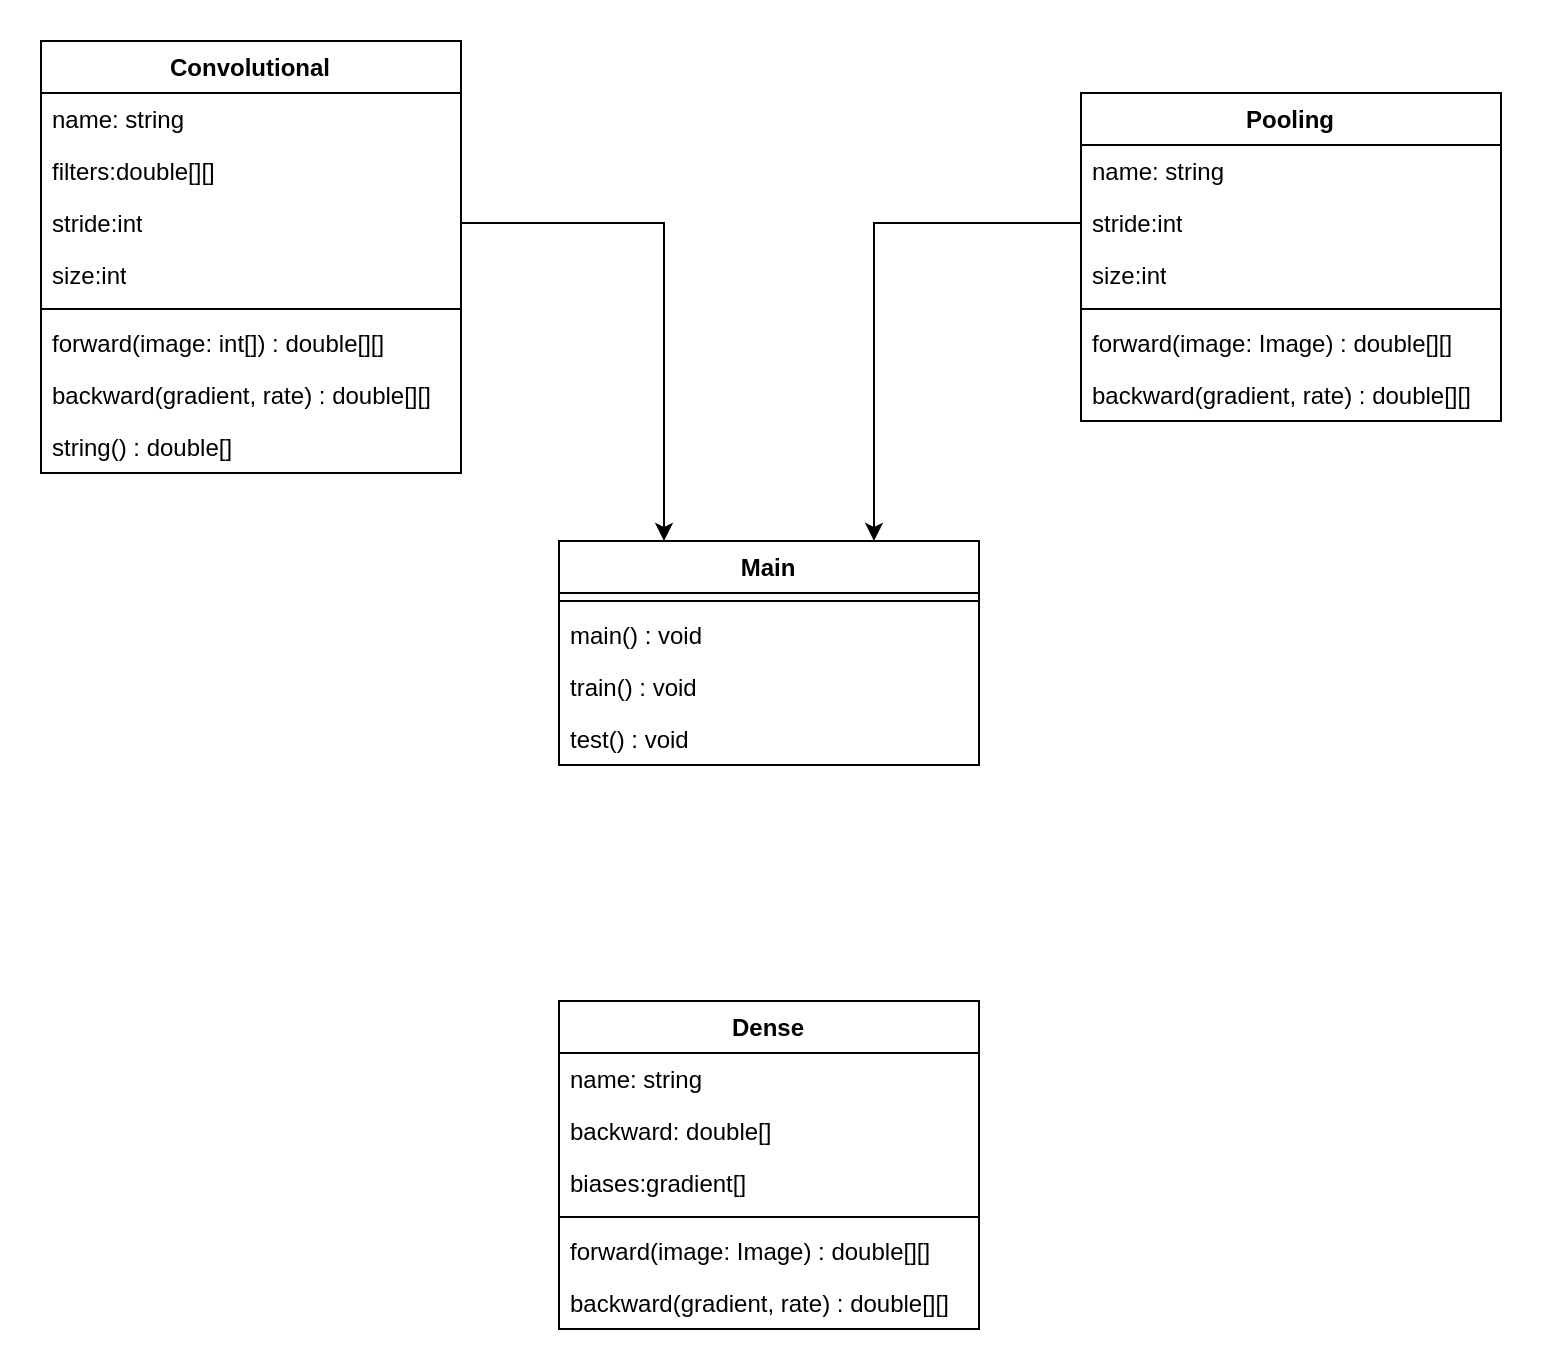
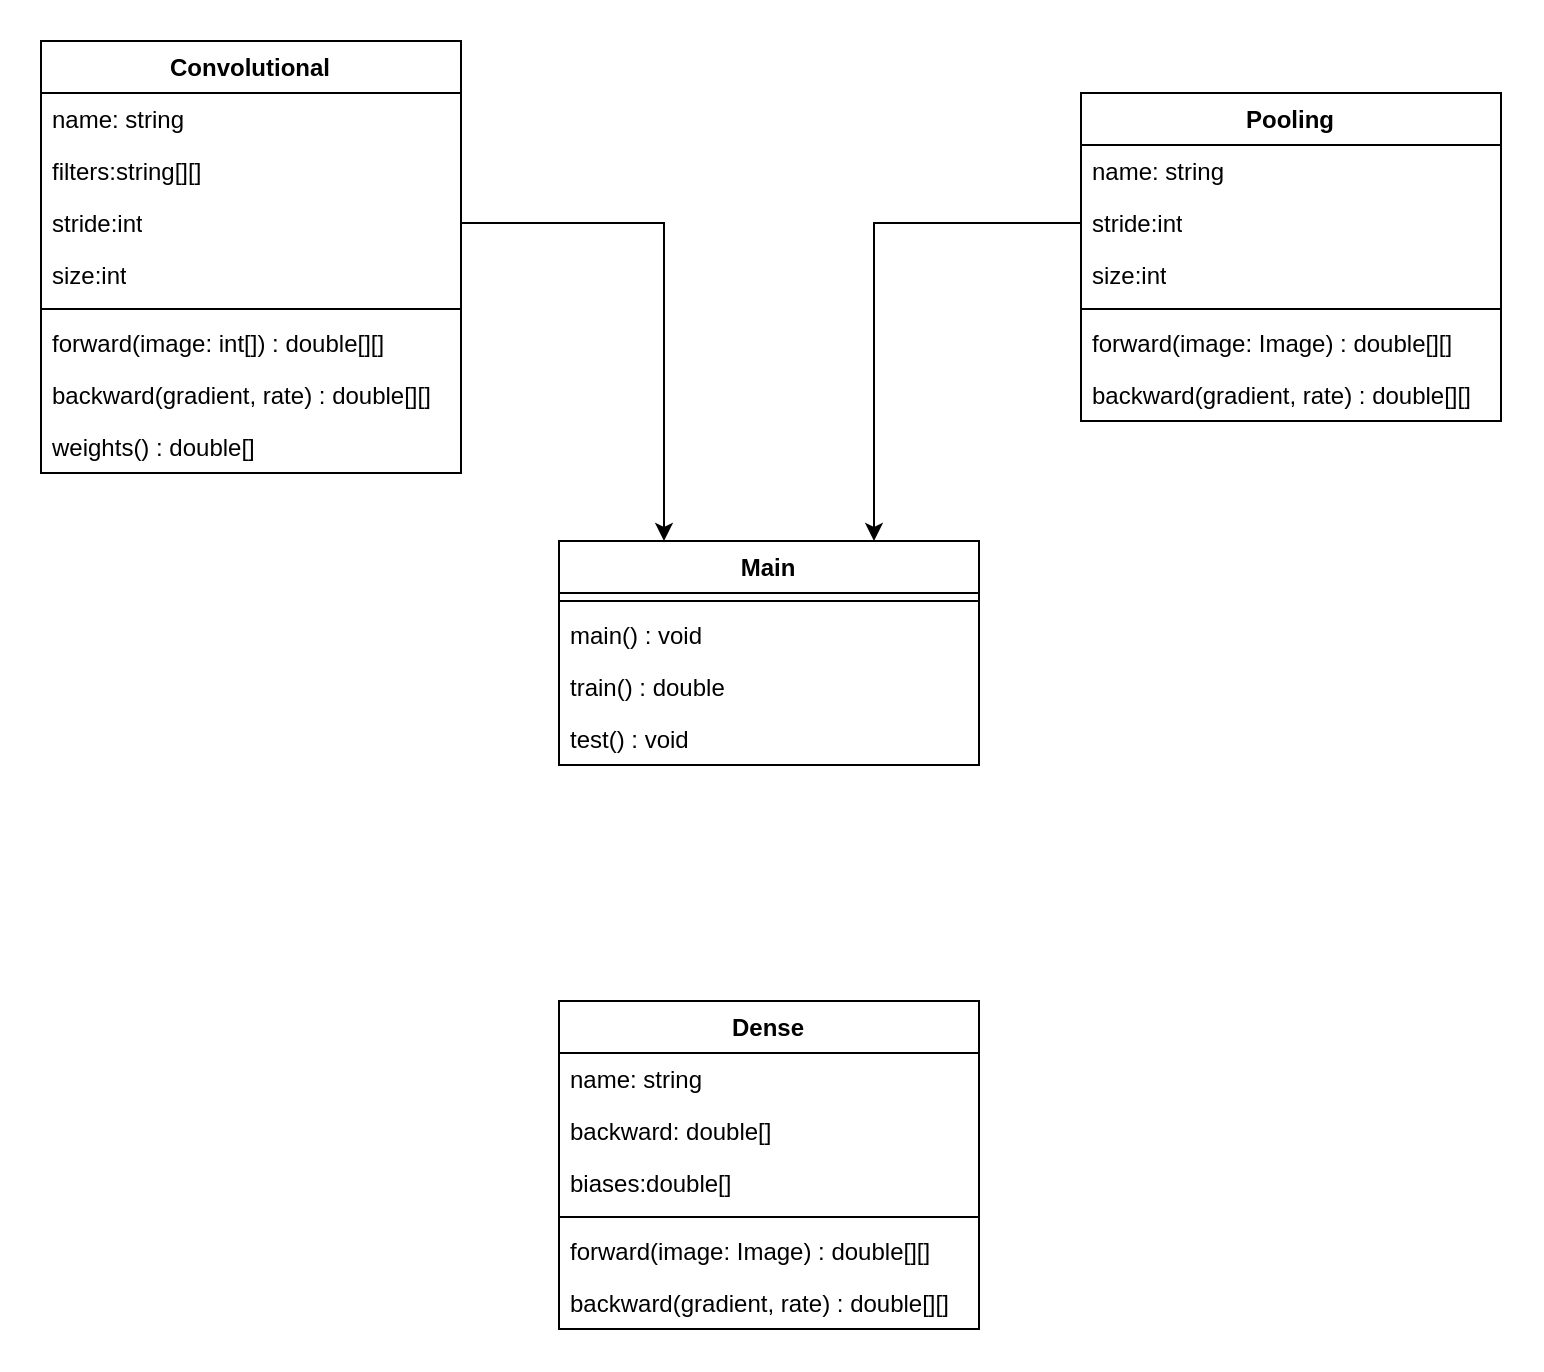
(161, 173) -> (161, 173)
(165, 449) -> (172, 449)
(649, 689) -> (663, 689)
(676, 1185) -> (662, 1185)
